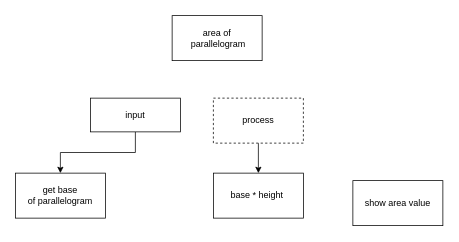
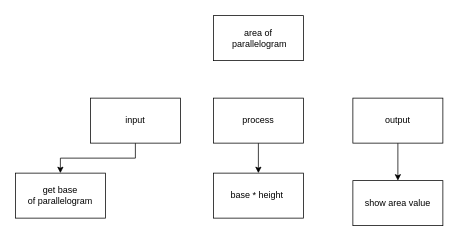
(217, 38) -> (258, 38)
(135, 115) -> (135, 120)
(258, 120) -> (258, 120)
none -> (398, 120)
none -> (398, 174)
